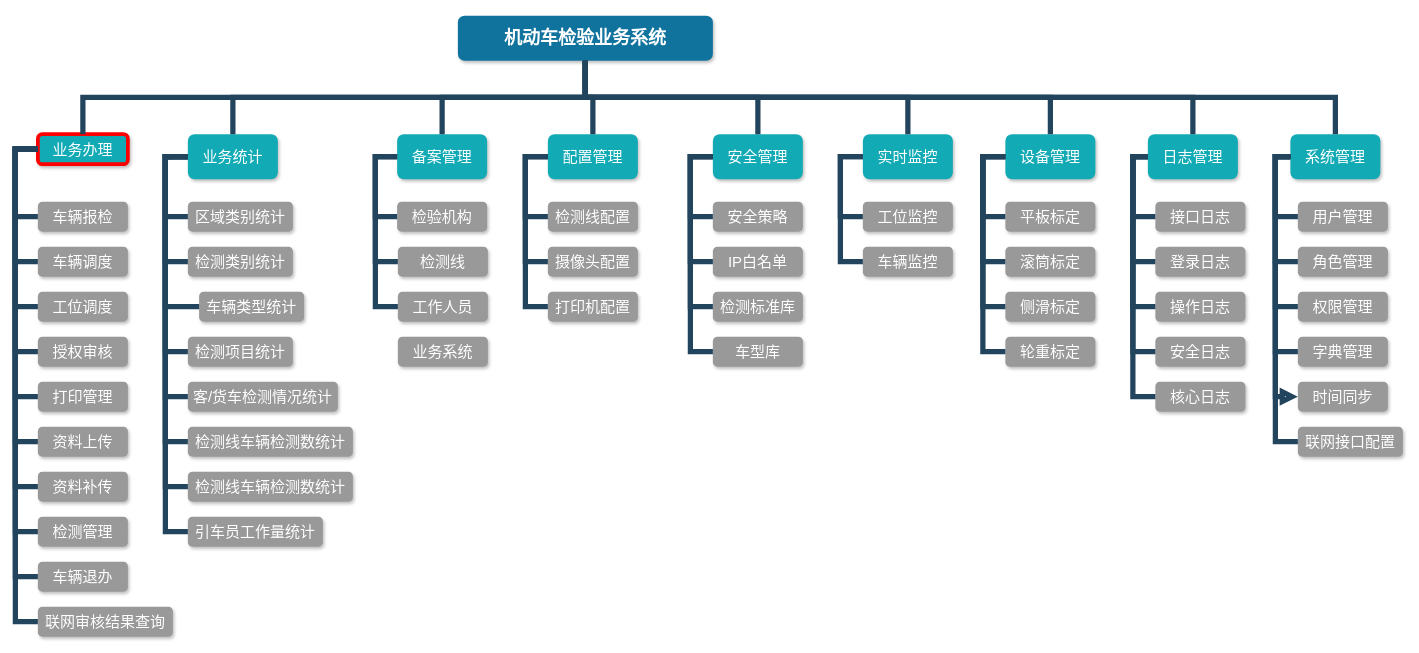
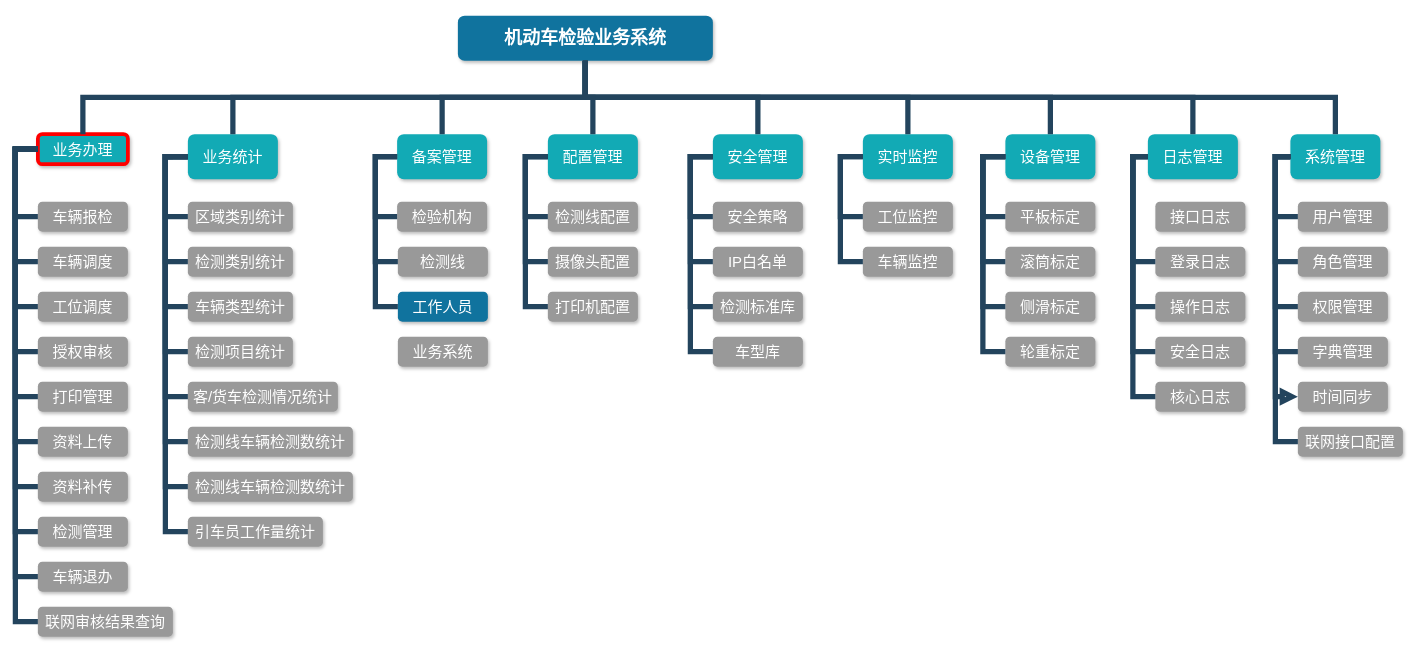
(1144, 216) -> none
(252, 306) -> (240, 306)
(443, 306) -> (443, 306)
